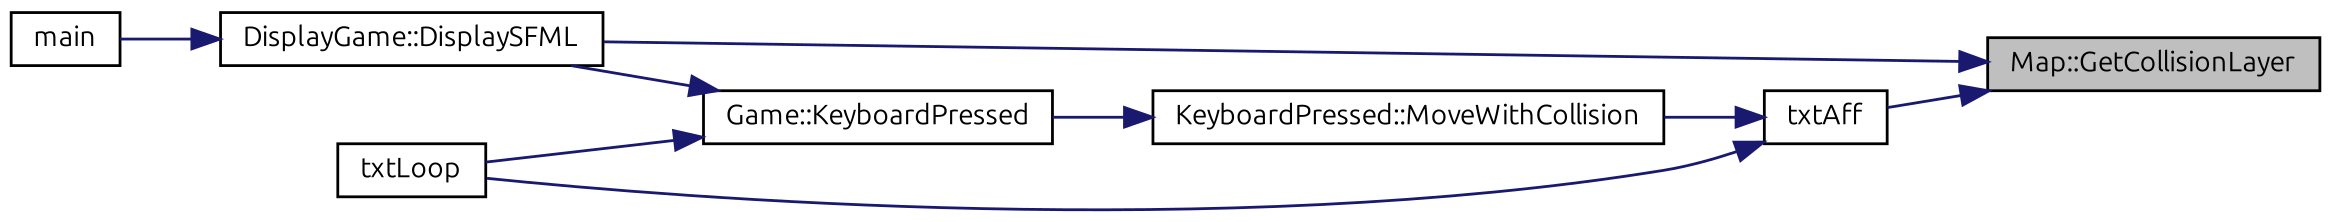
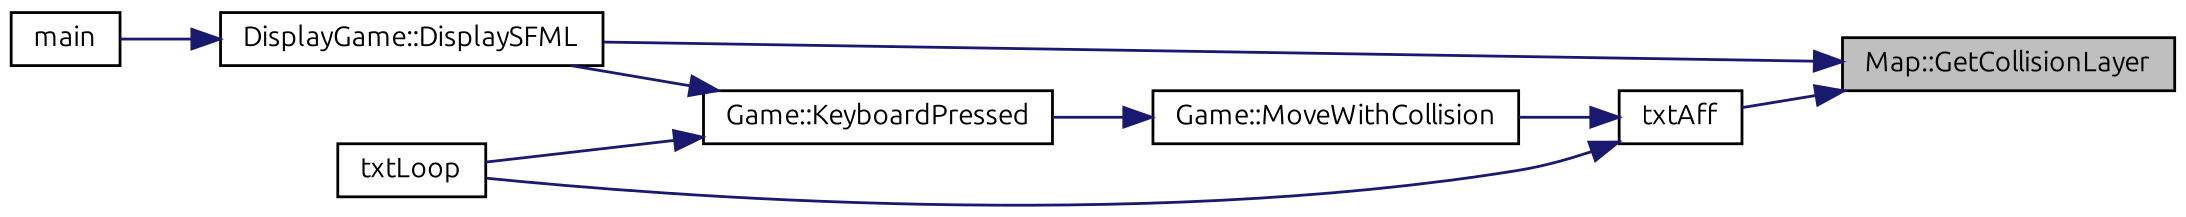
(1408, 117) -> (1336, 117)
